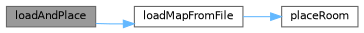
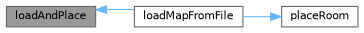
(109, 24) -> (120, 9)
